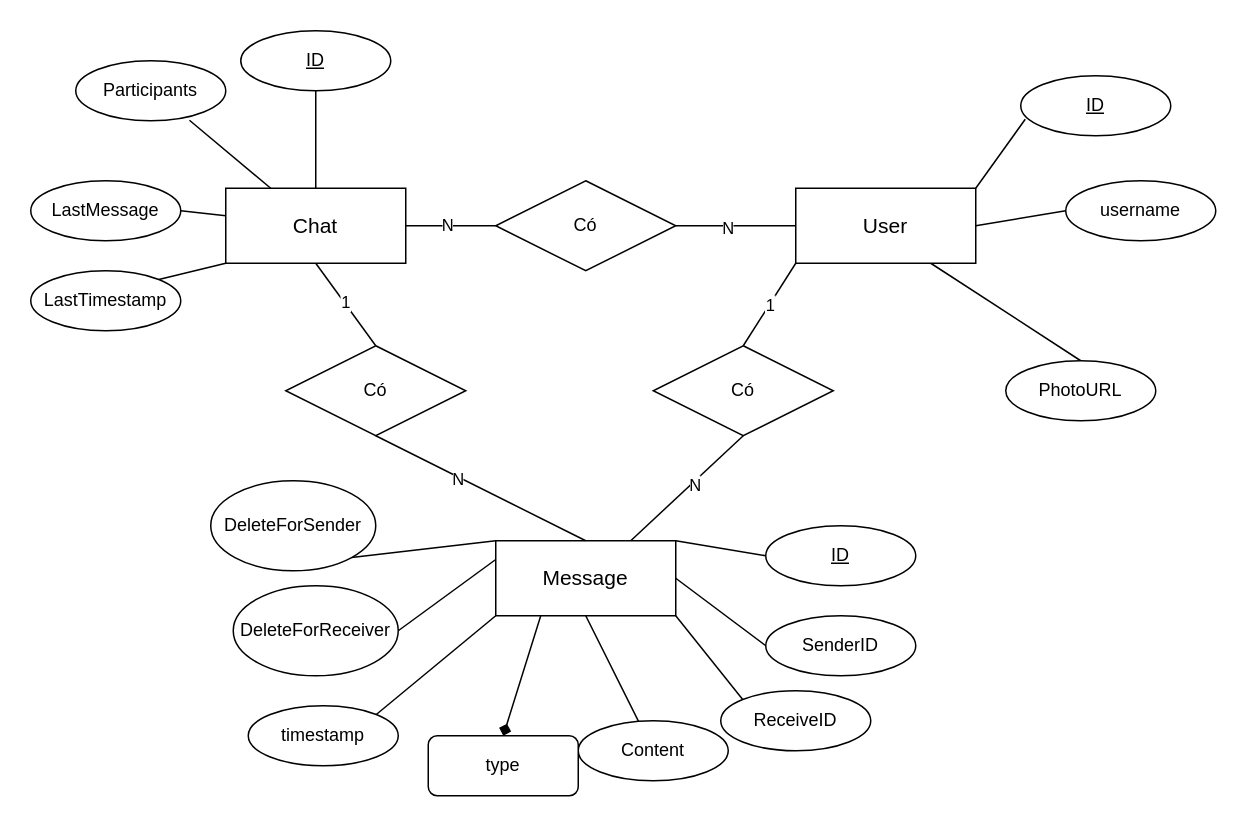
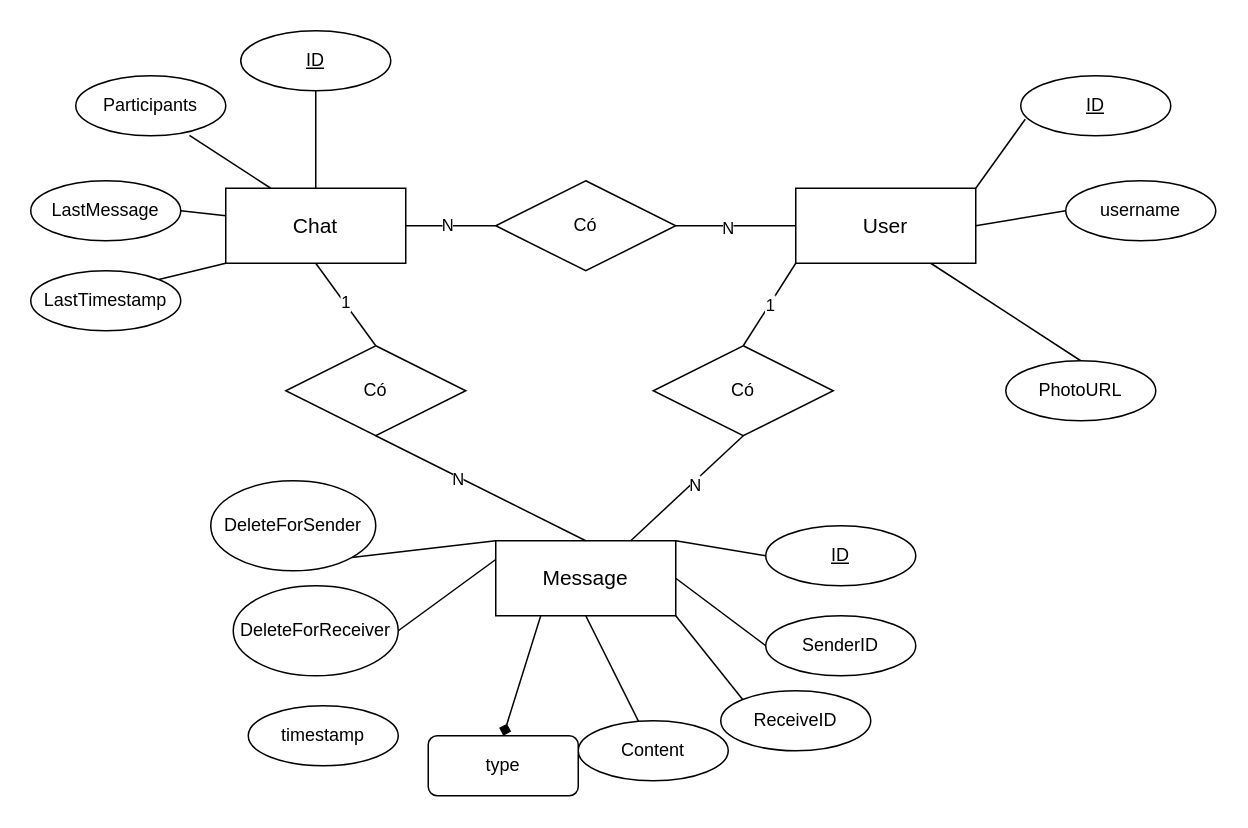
(151, 91) -> (151, 106)
(436, 665) -> none
